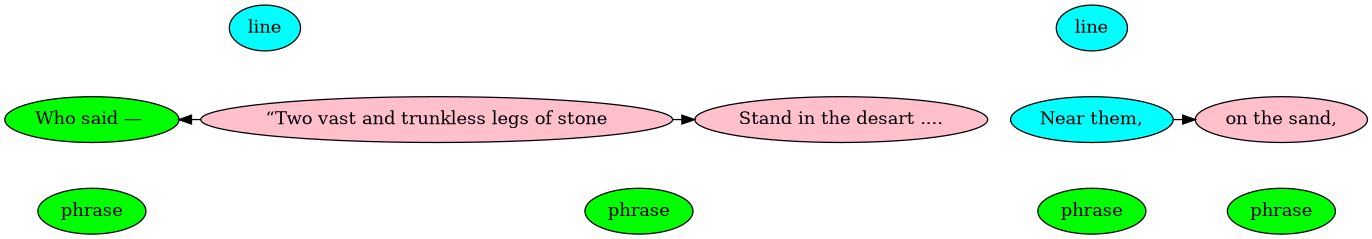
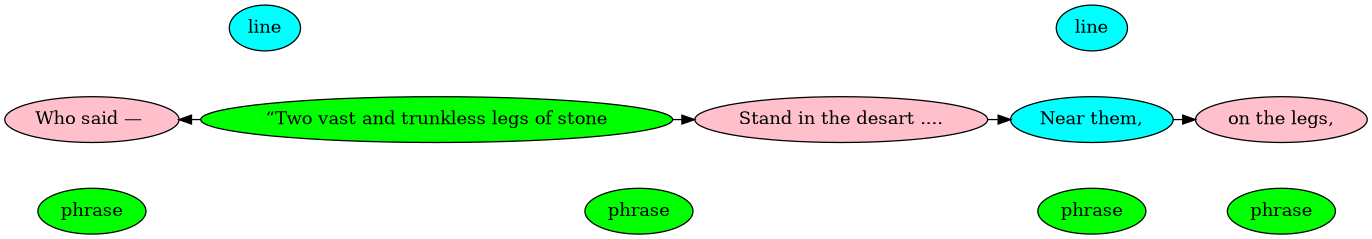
(92, 120) -> (92, 120)
(437, 120) -> (437, 120)
none -> (993, 120)
(1281, 120) -> (1281, 120)
